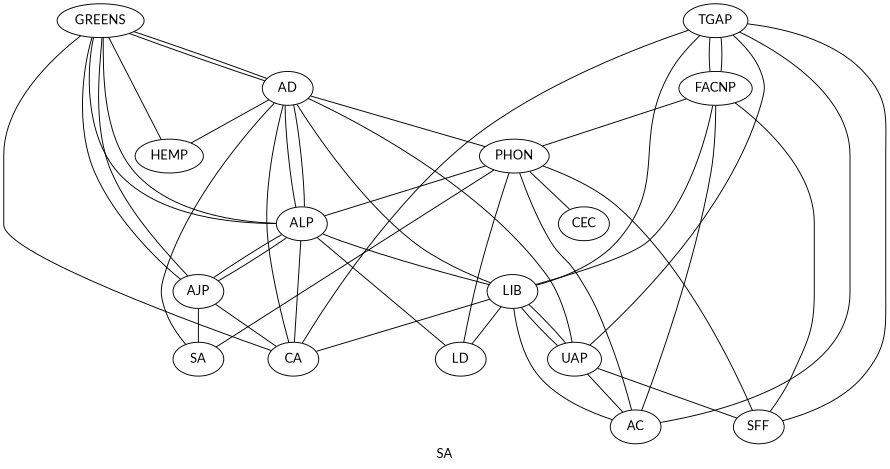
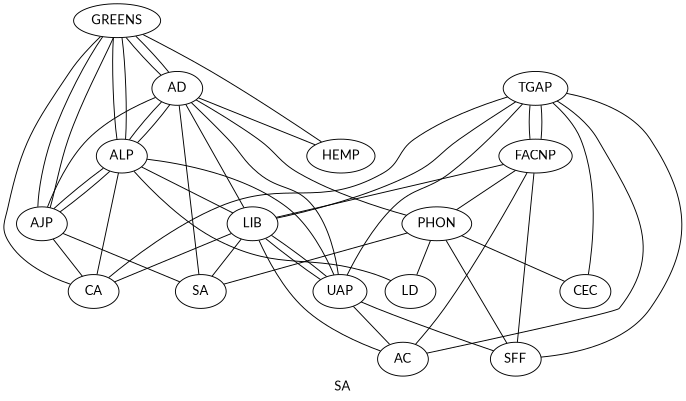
none -> (591, 183)
(405, 191) -> (253, 187)
(267, 230) -> (88, 139)
(585, 287) -> none
(487, 325) -> (227, 258)
